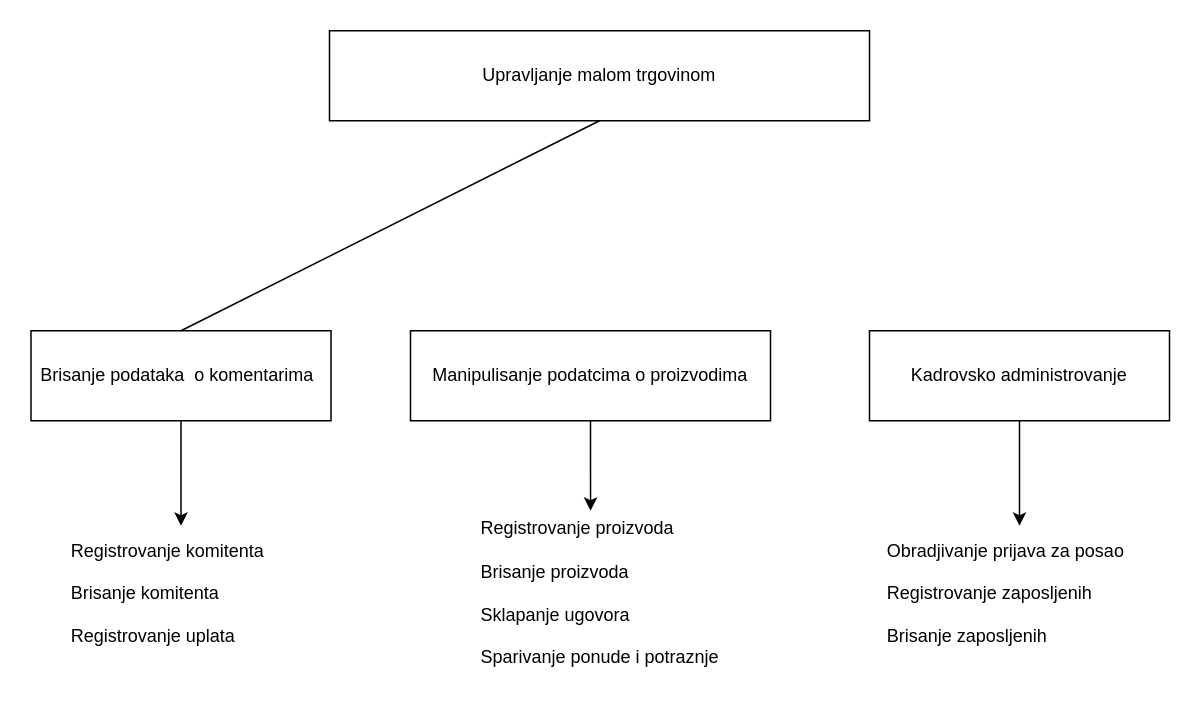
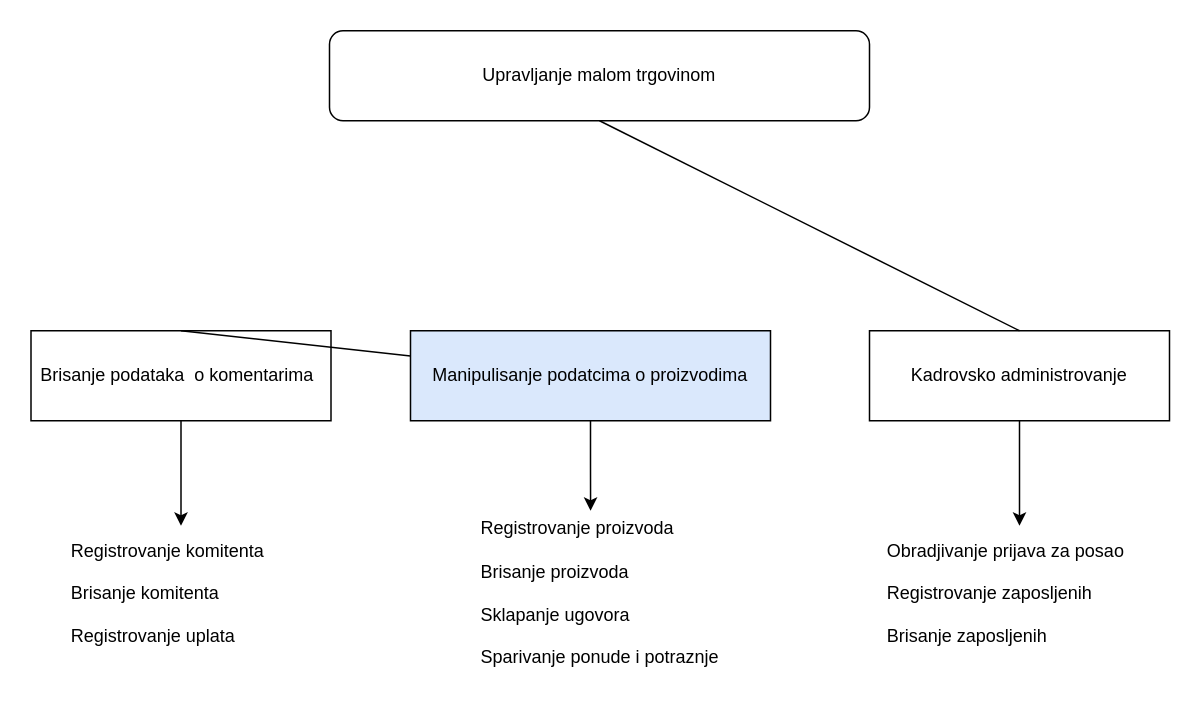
(599, 76) -> (599, 76)
(389, 226) -> (296, 343)
none -> (810, 226)
(590, 376) -> (590, 376)
